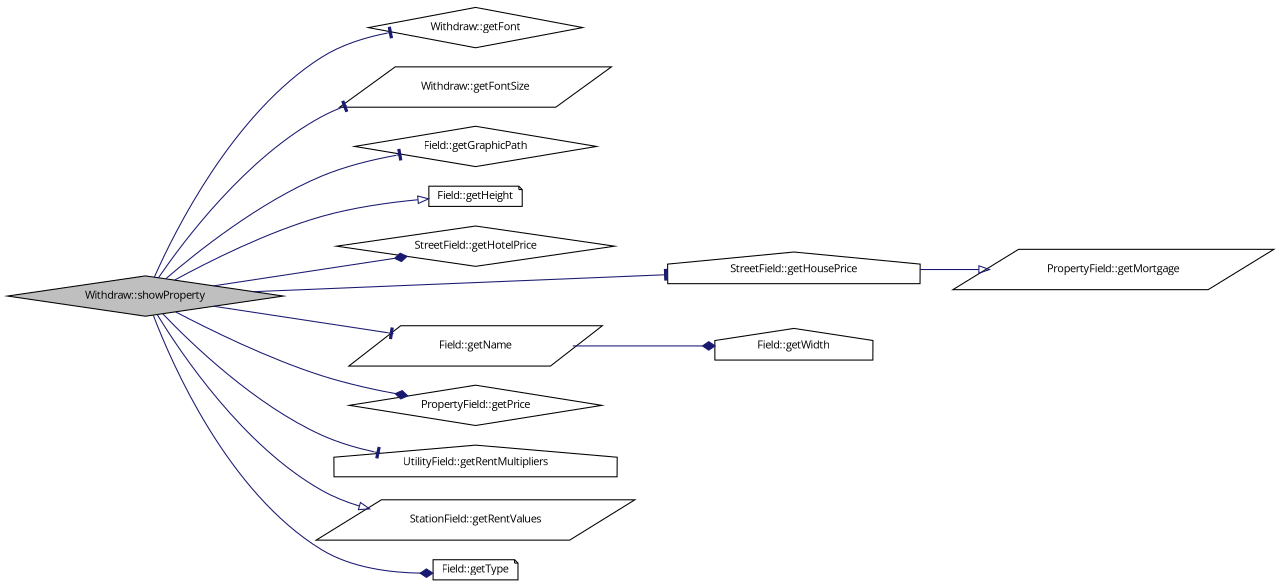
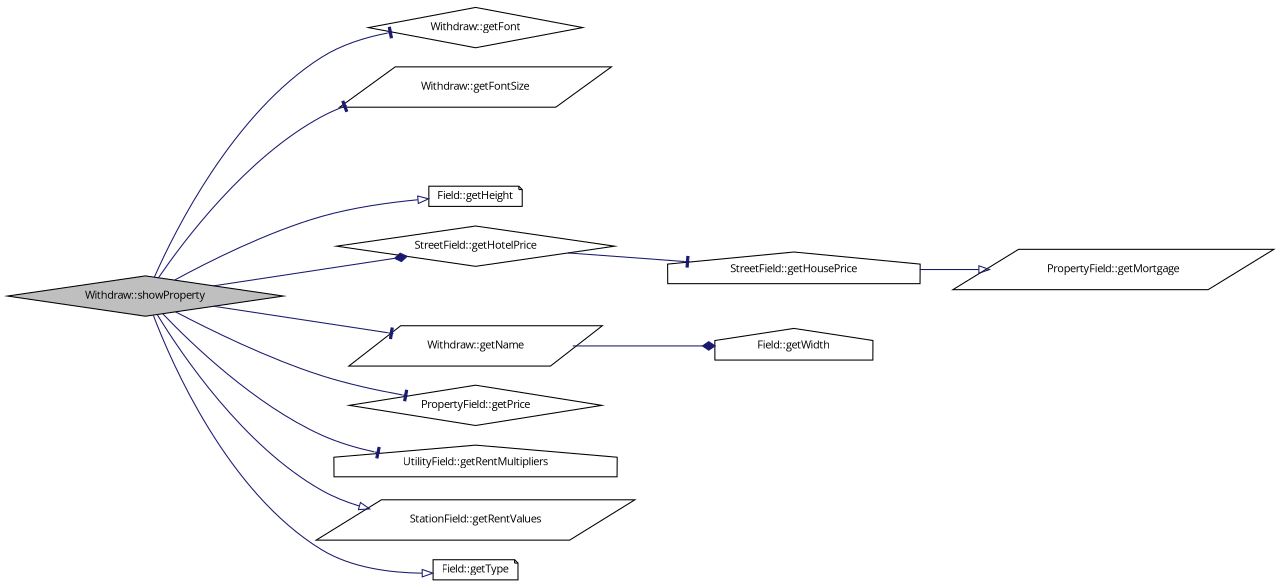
(476, 146) -> none
(458, 283) -> (626, 257)
(476, 346) -> (476, 346)
(286, 363) -> (286, 363)
(251, 487) -> (251, 487)
